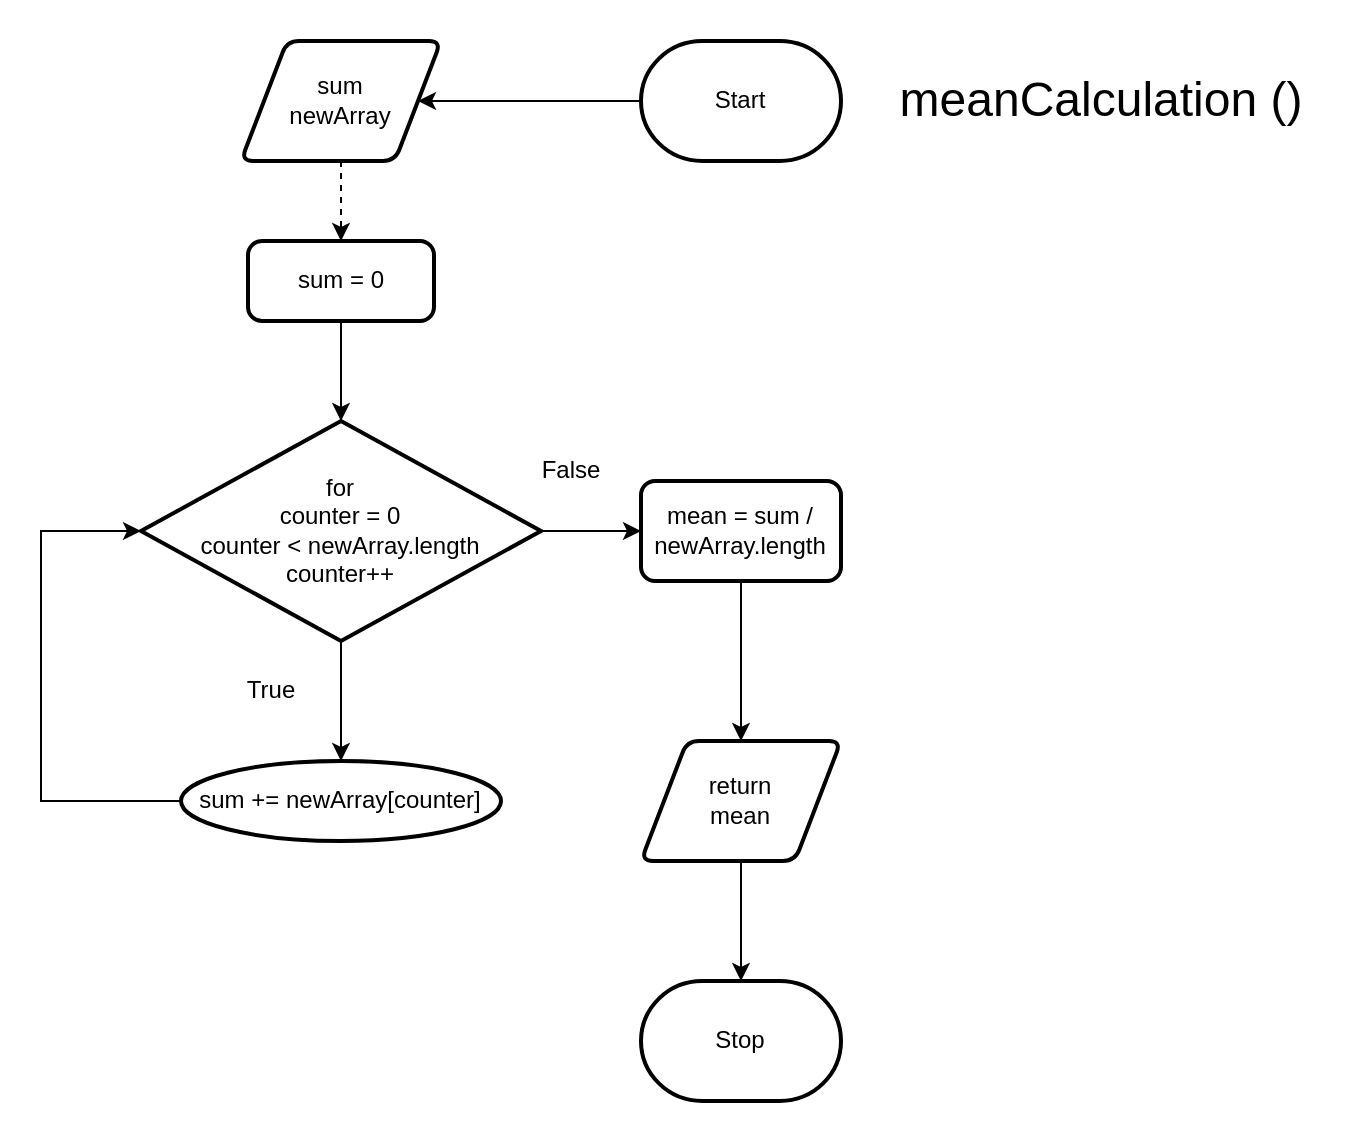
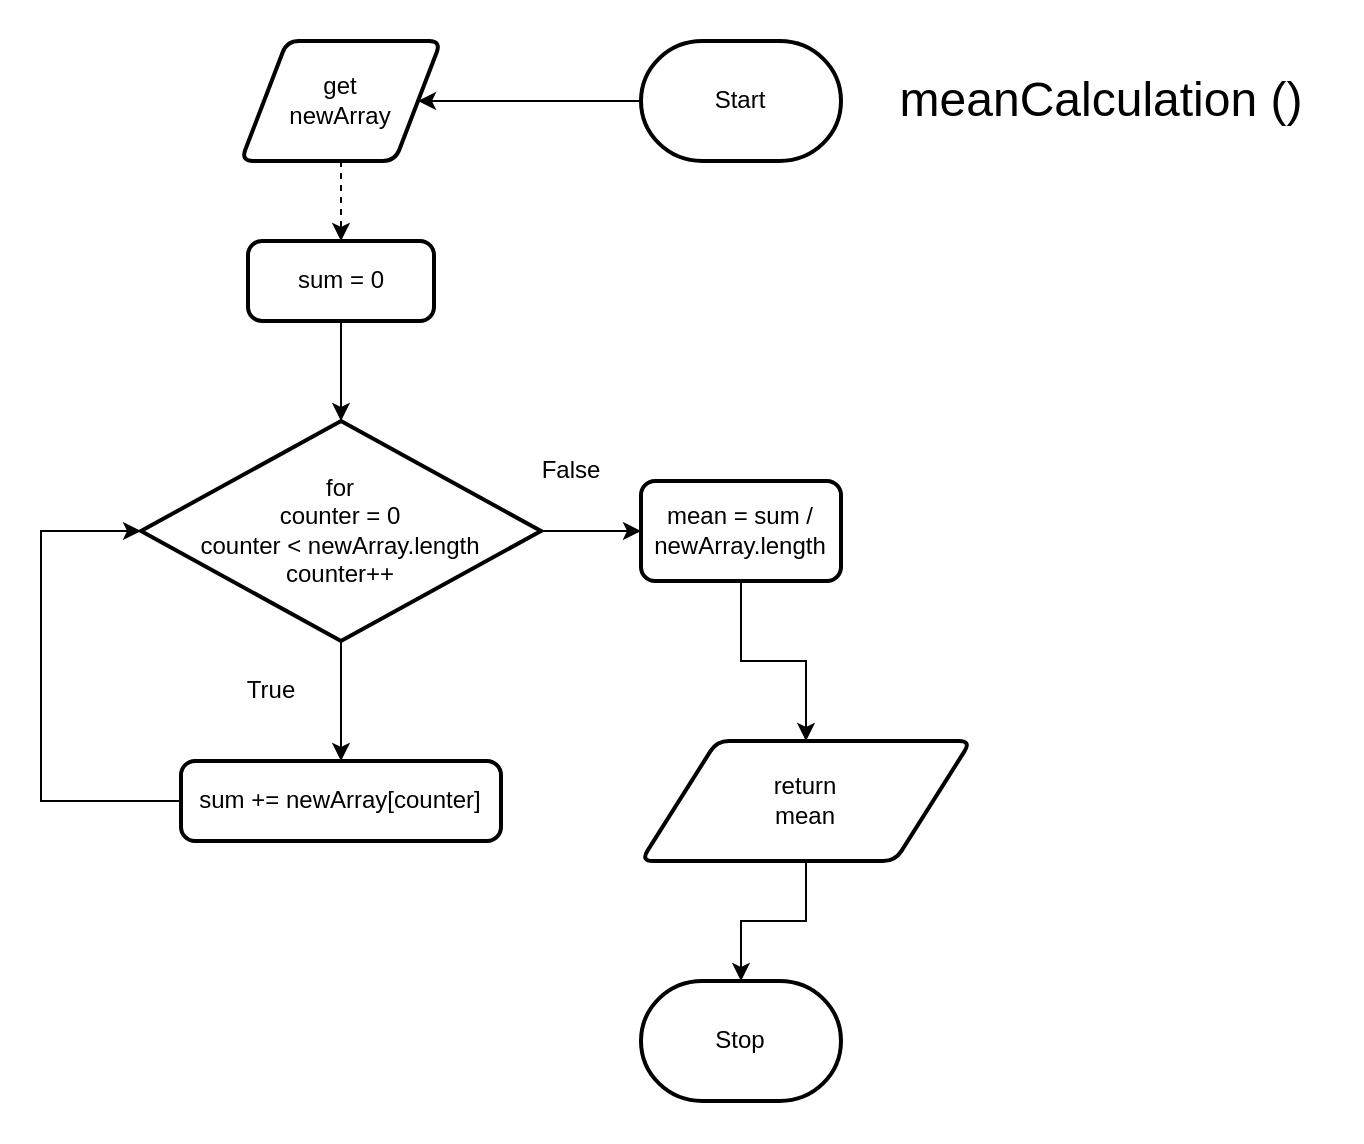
(341, 101) -> (341, 101)
(341, 801) -> (341, 801)
(741, 801) -> (806, 801)
